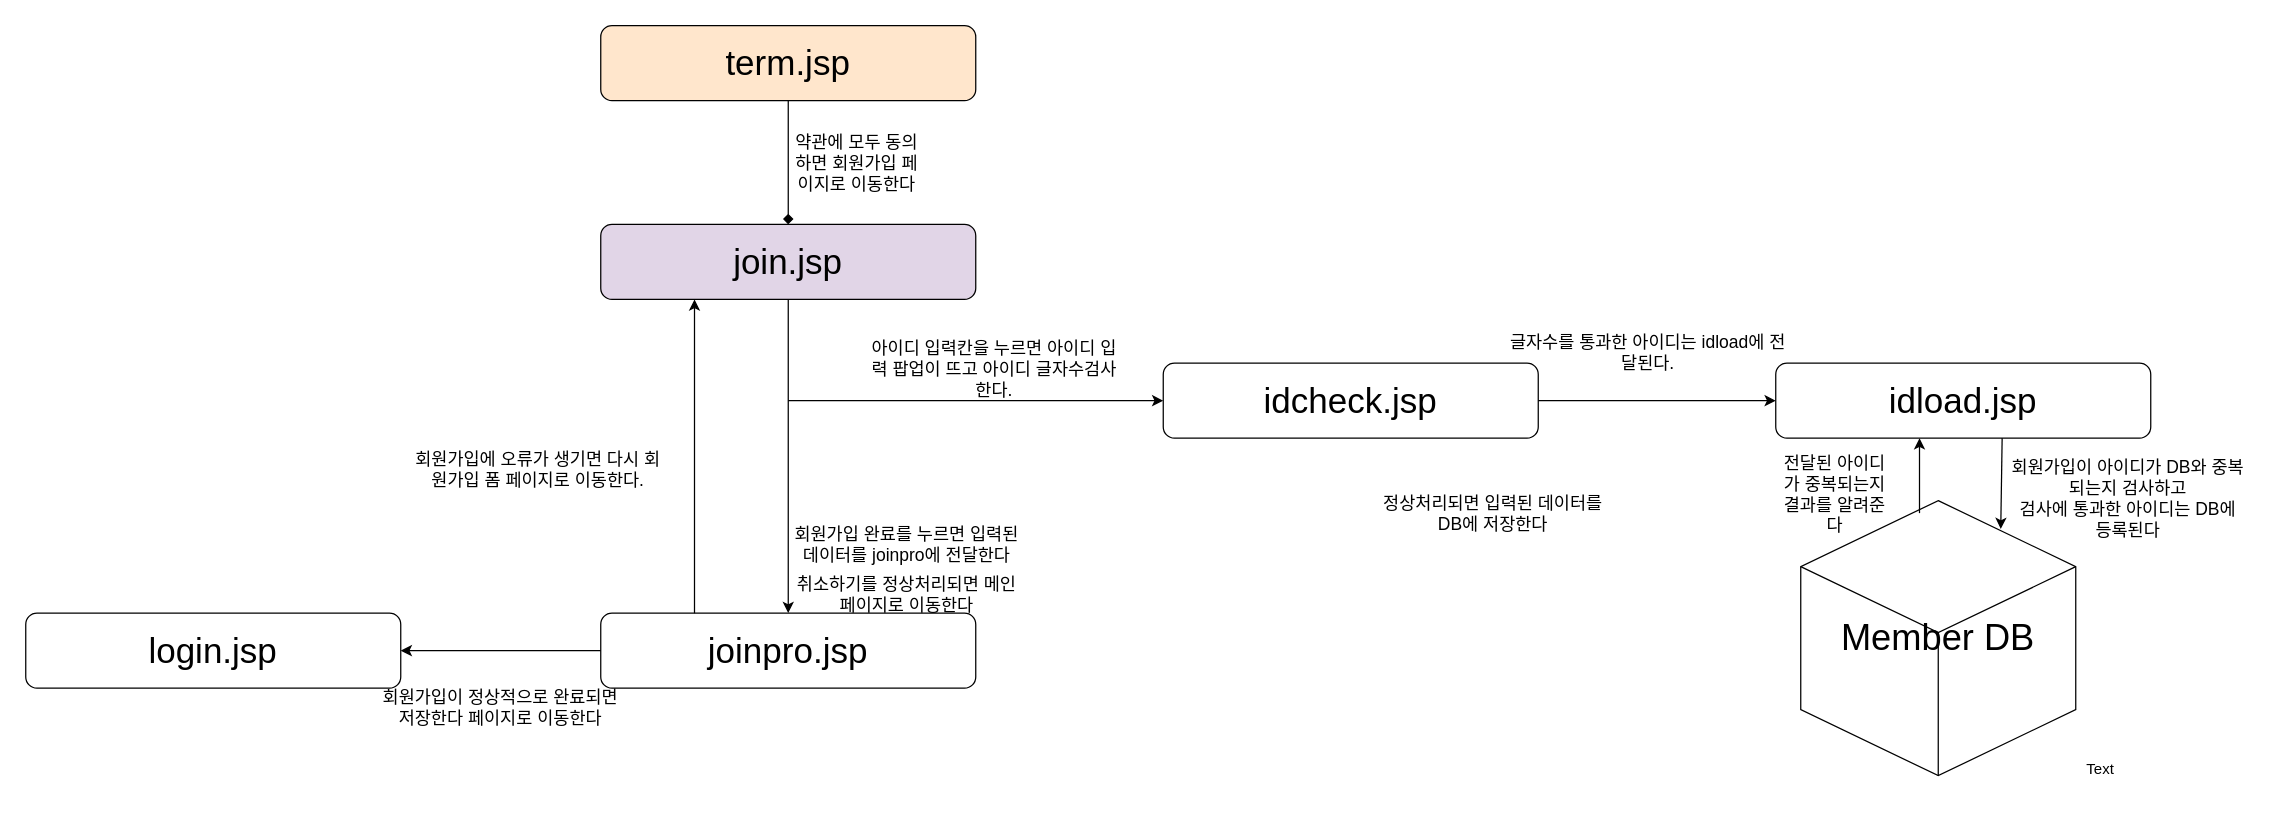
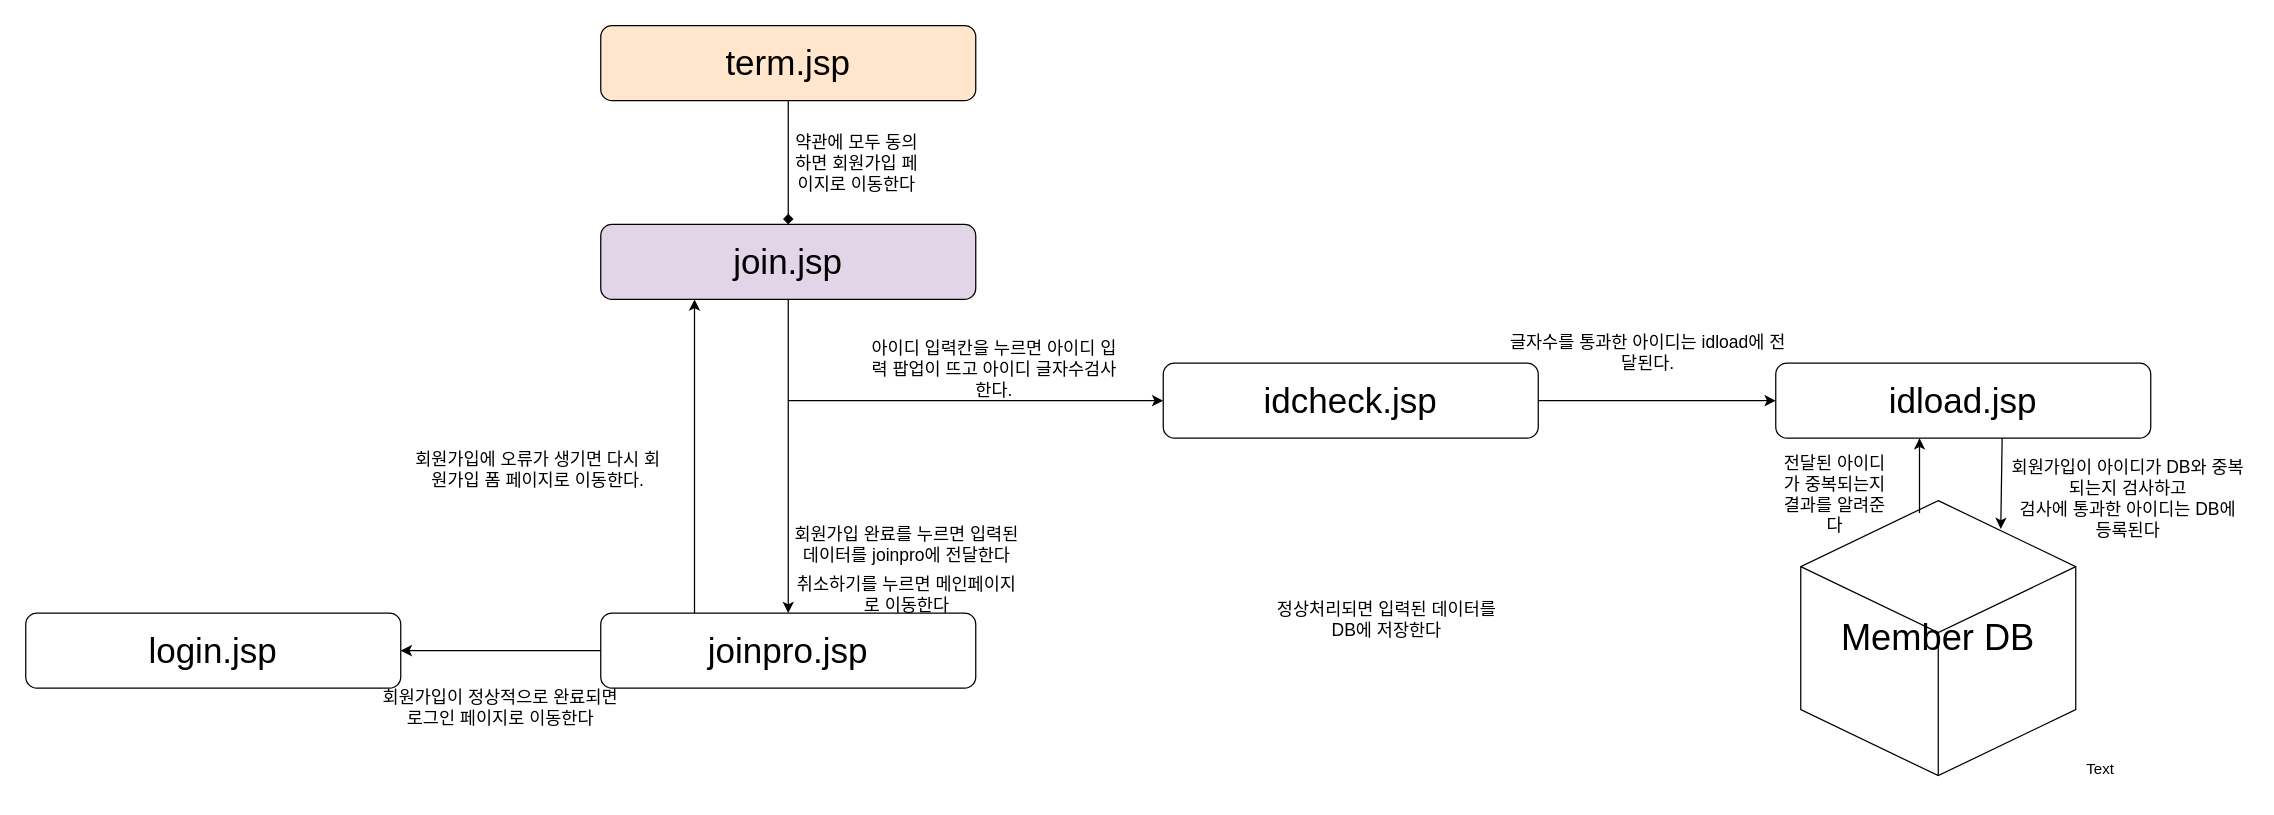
(1493, 513) -> (1386, 619)
(907, 594) -> (907, 594)
(501, 707) -> (501, 707)
